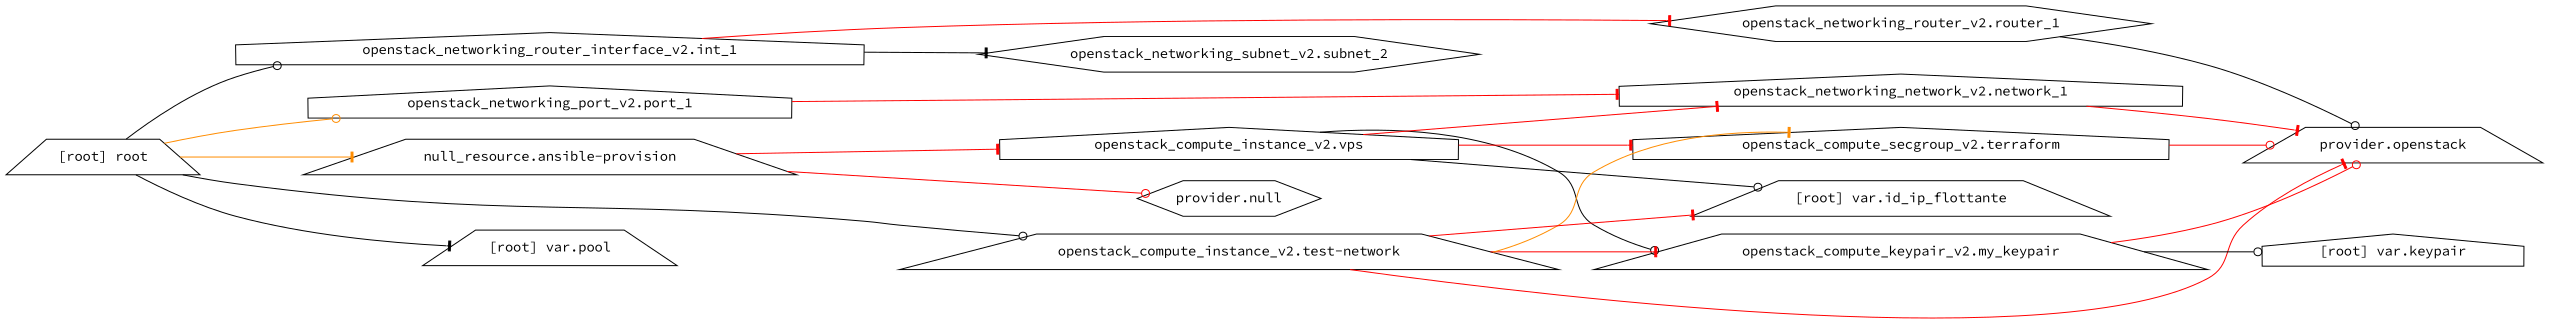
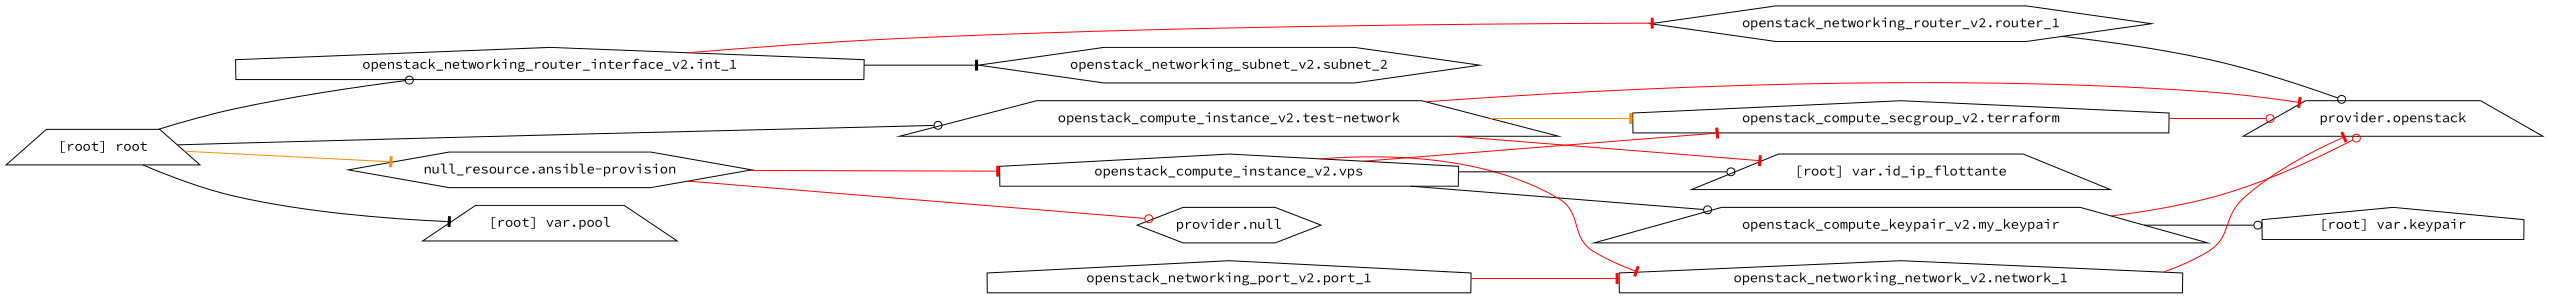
(248, 129) -> none
(550, 157) -> (550, 170)
(1572, 252) -> none
